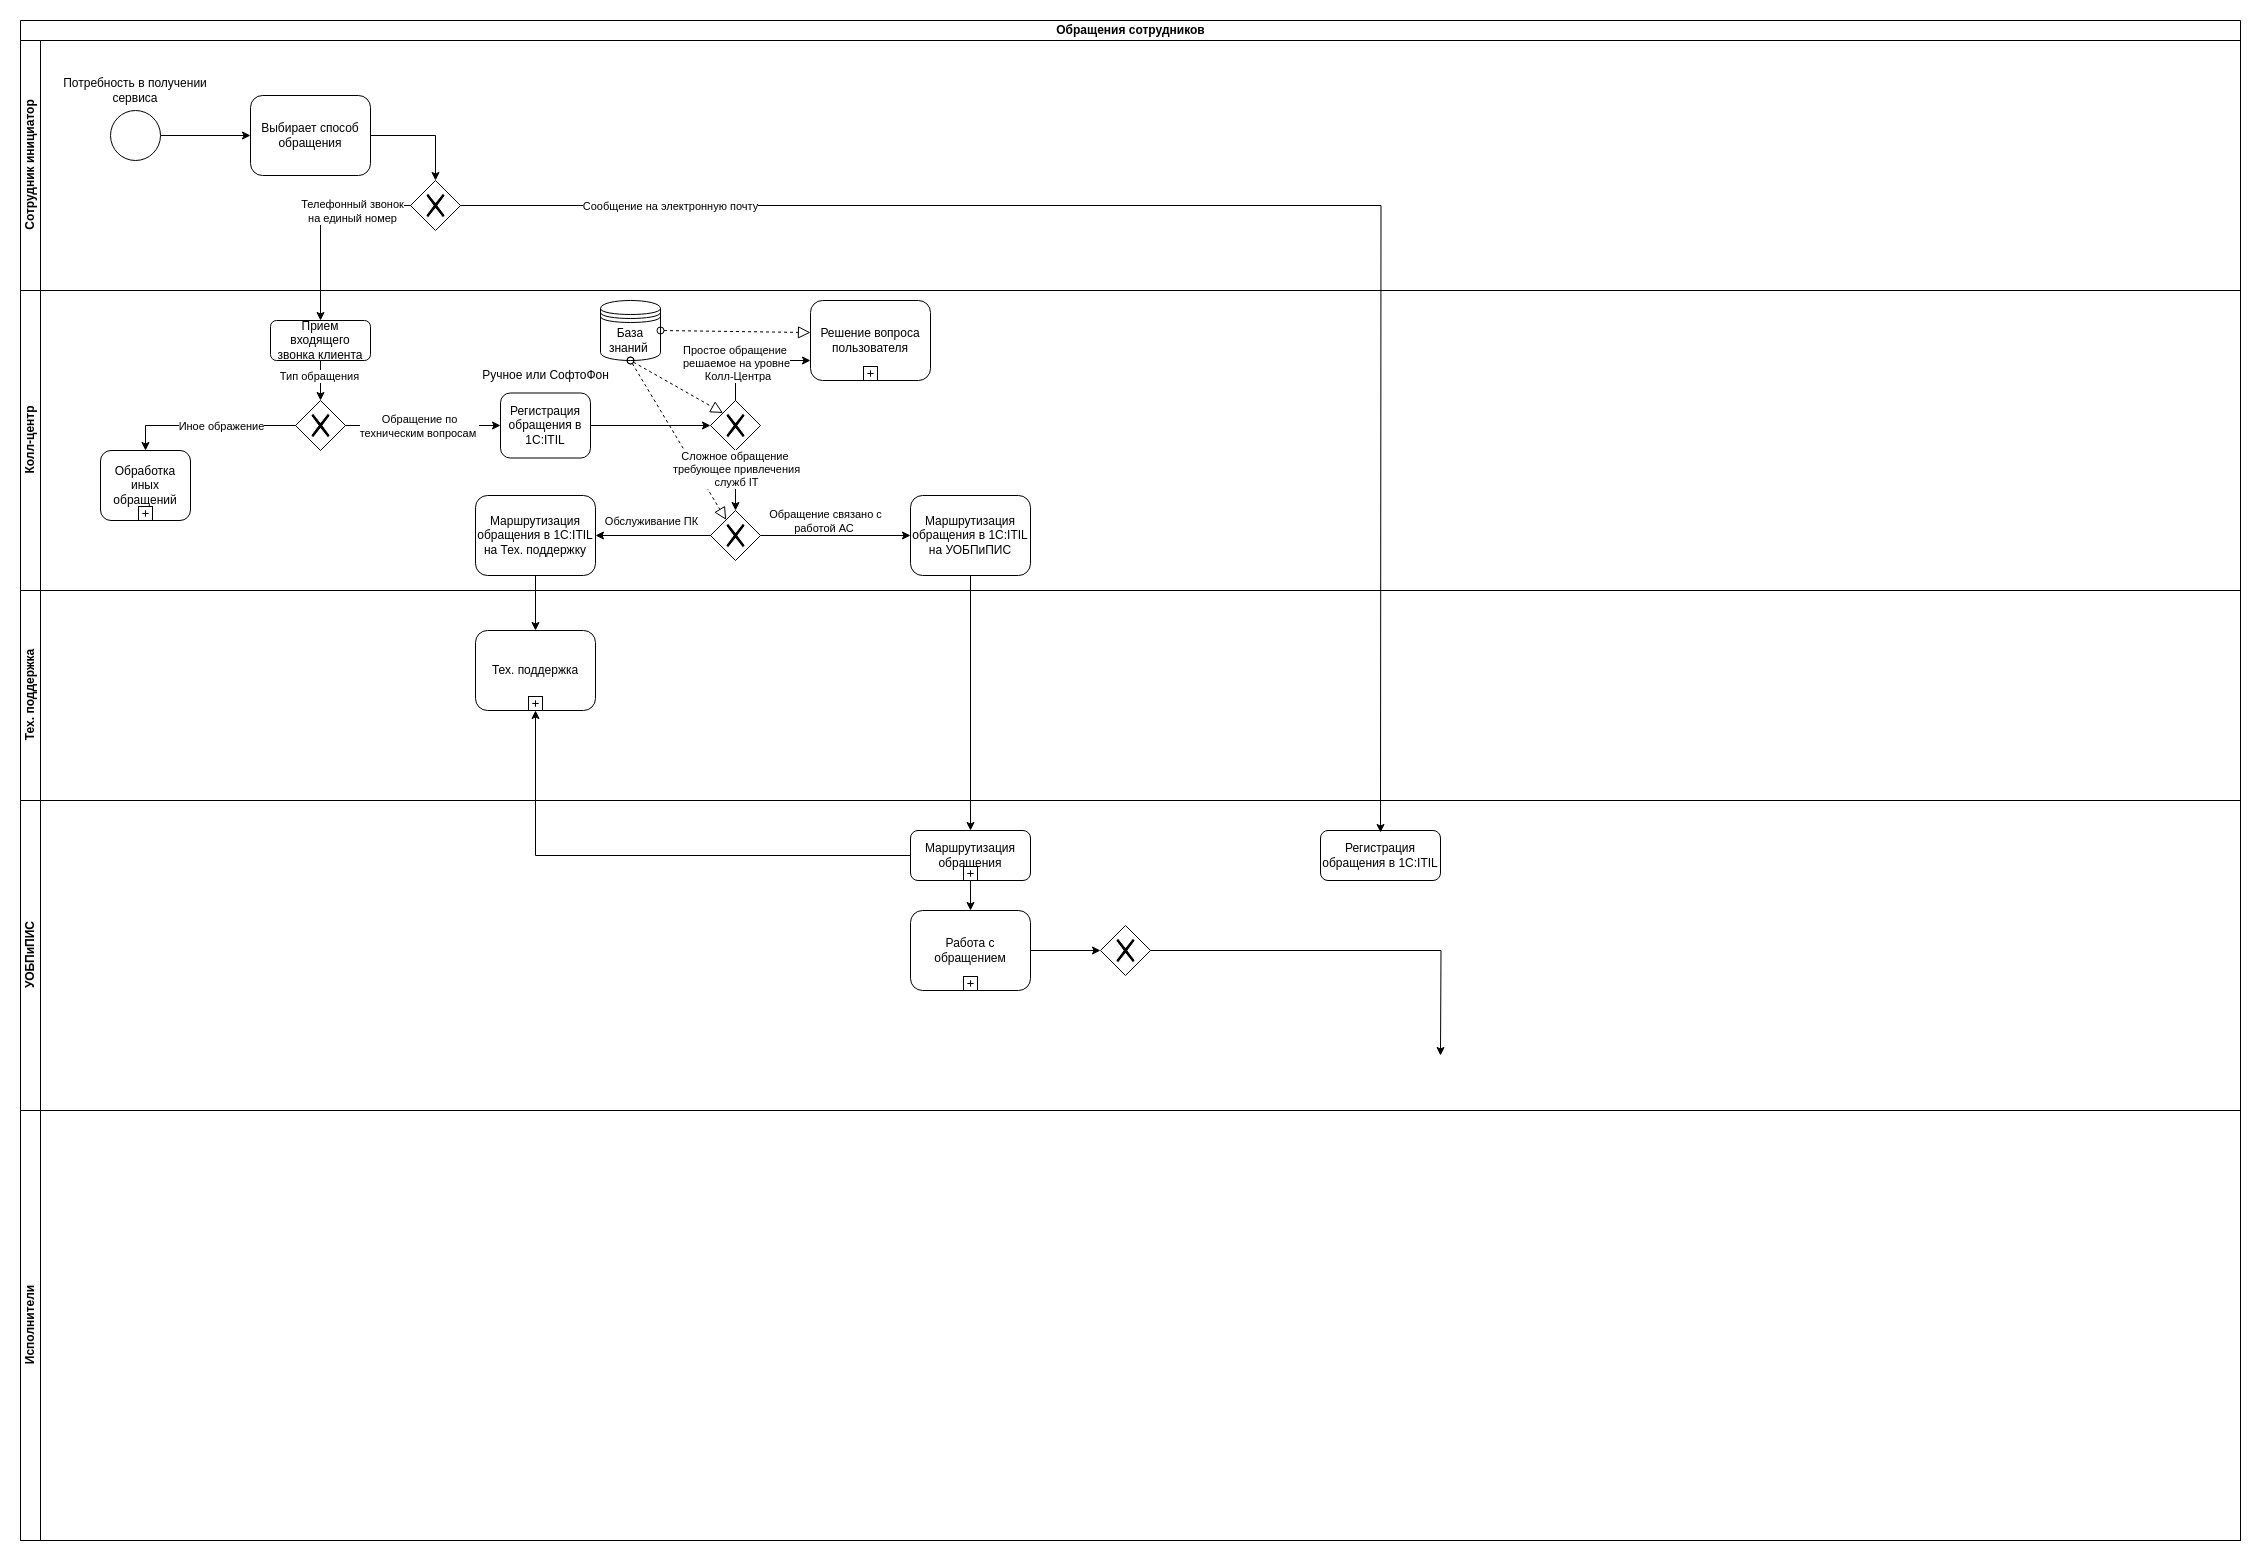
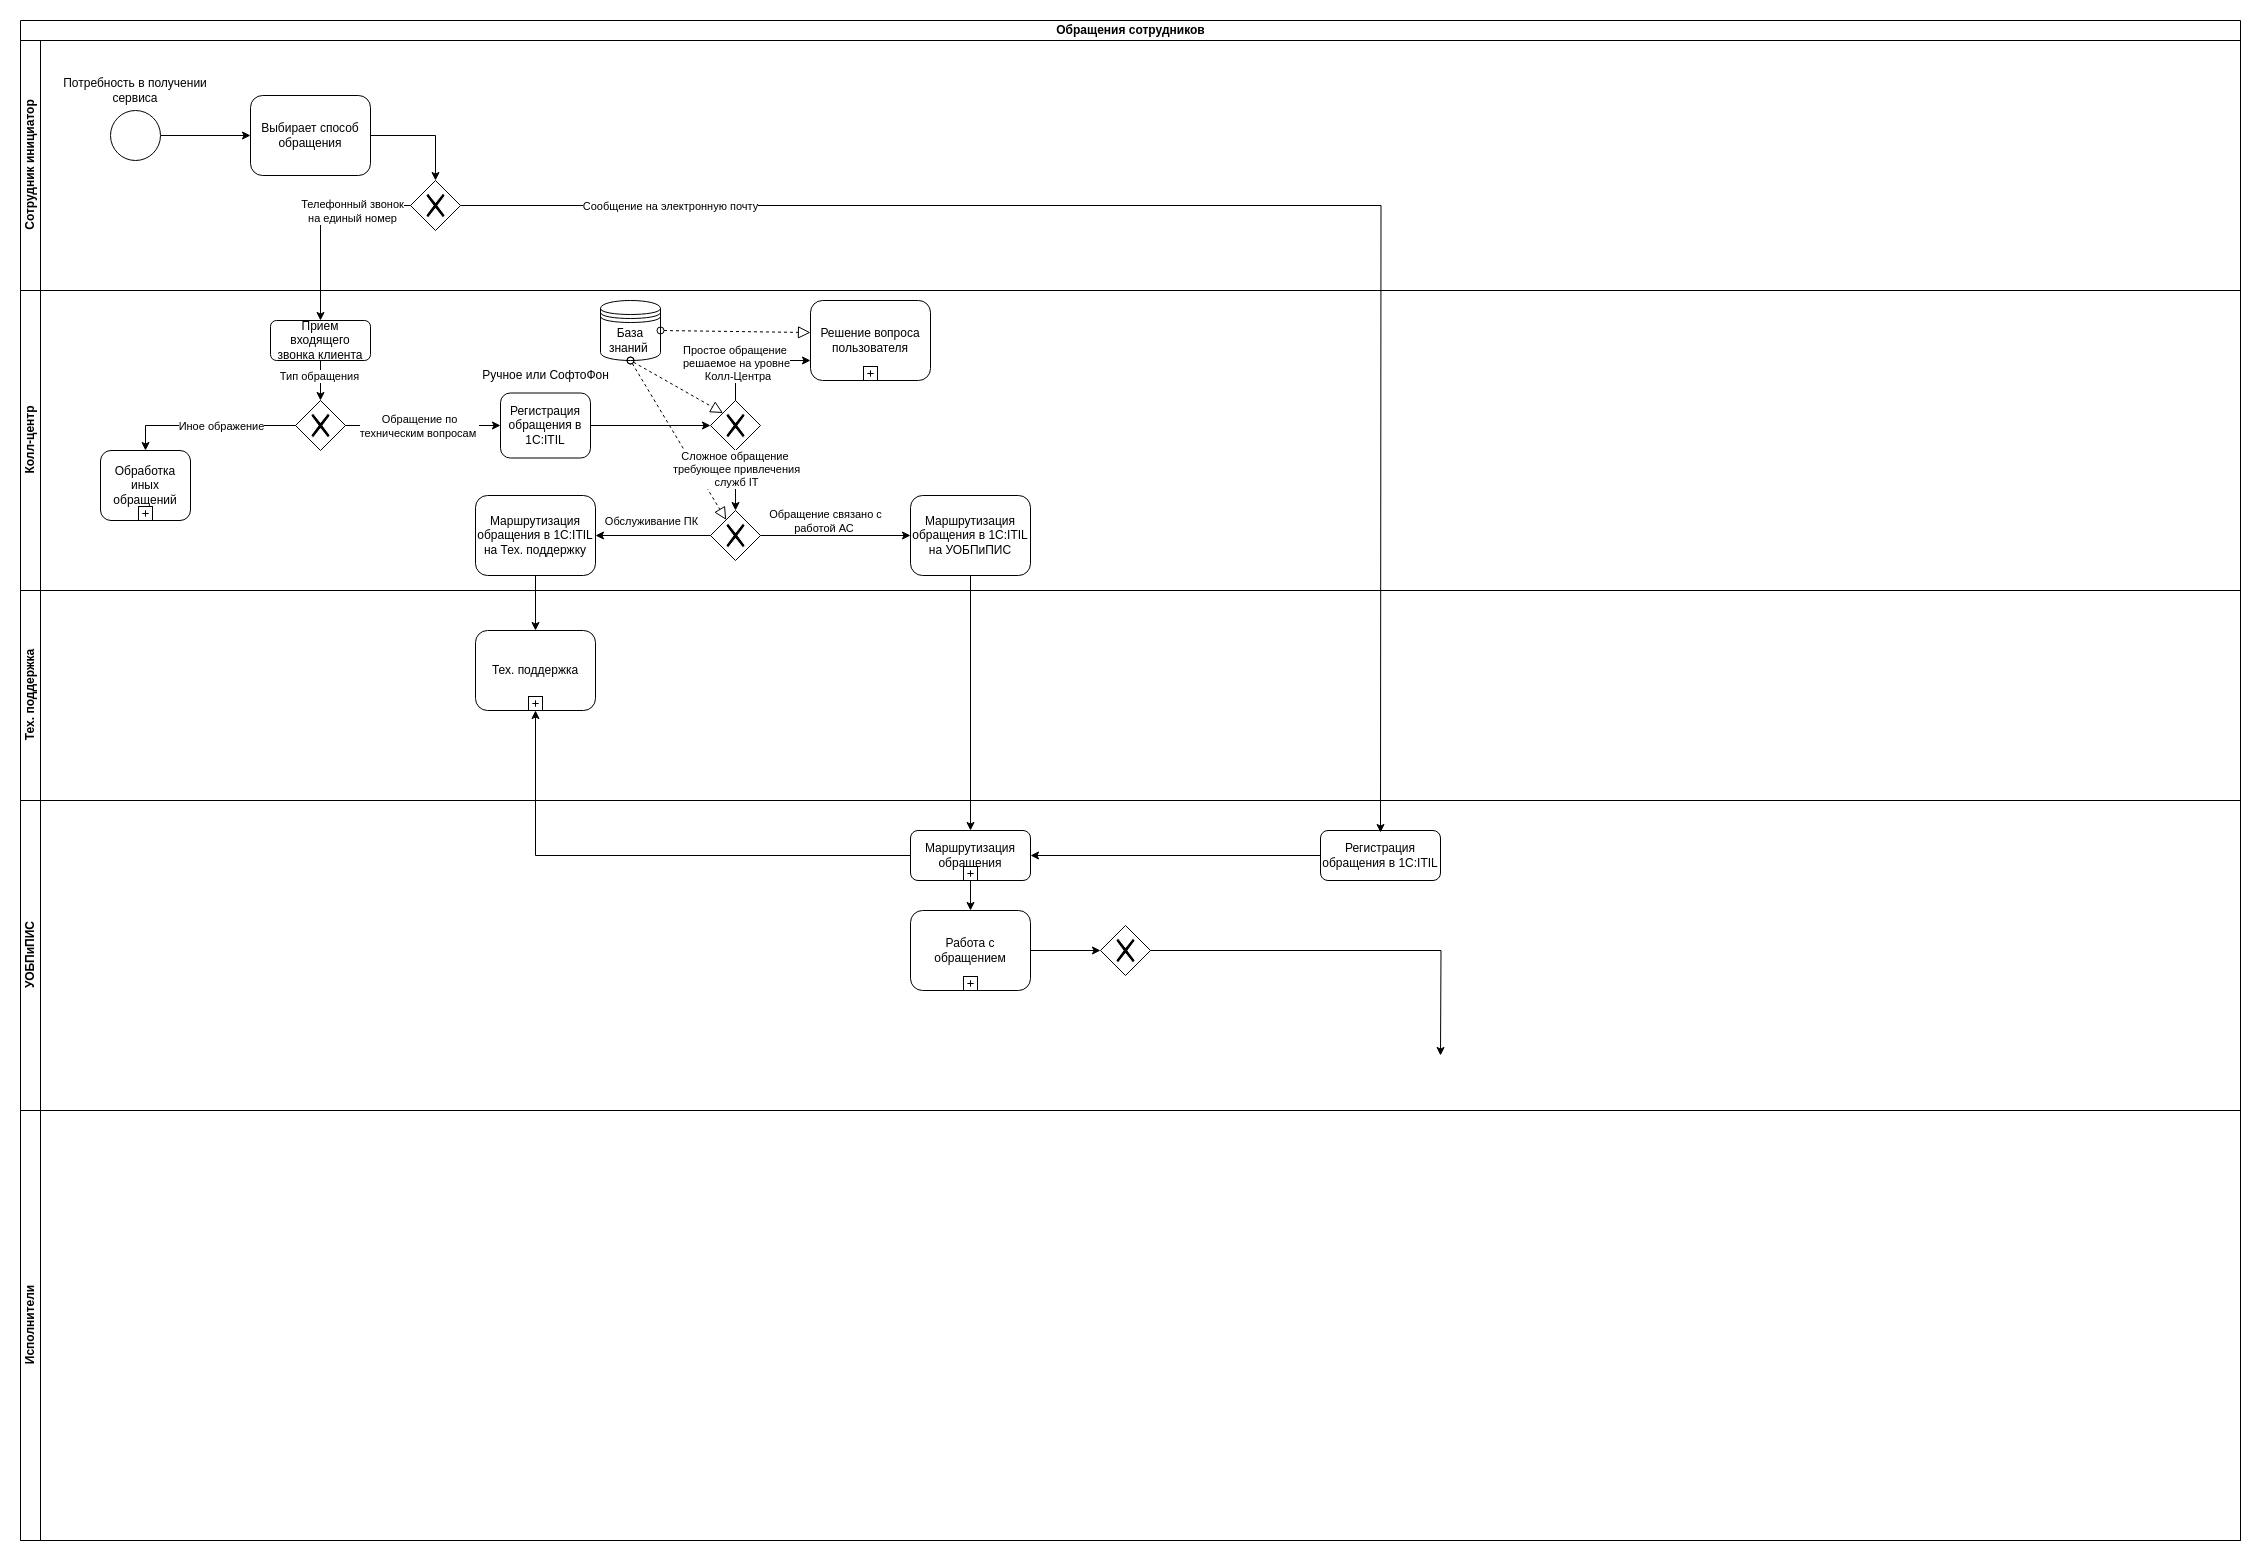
none -> (1179, 856)
